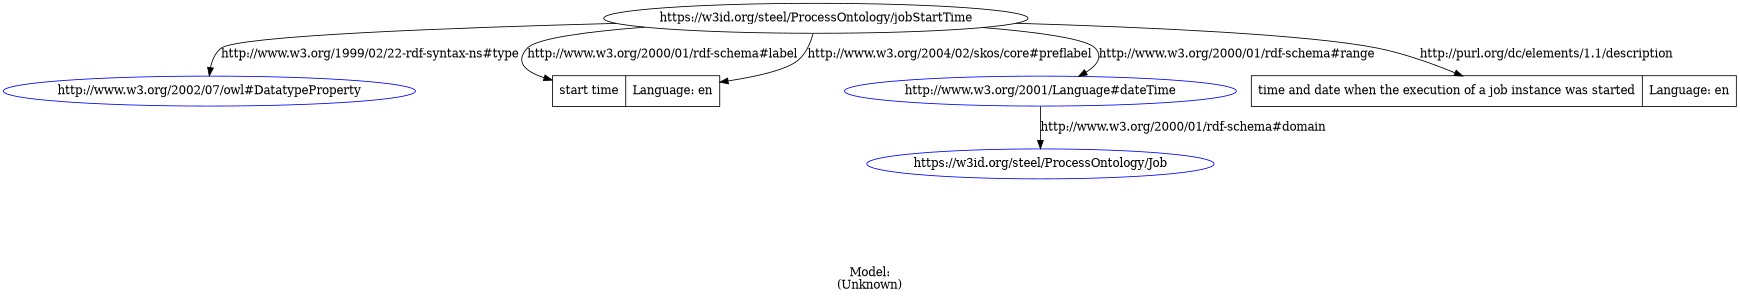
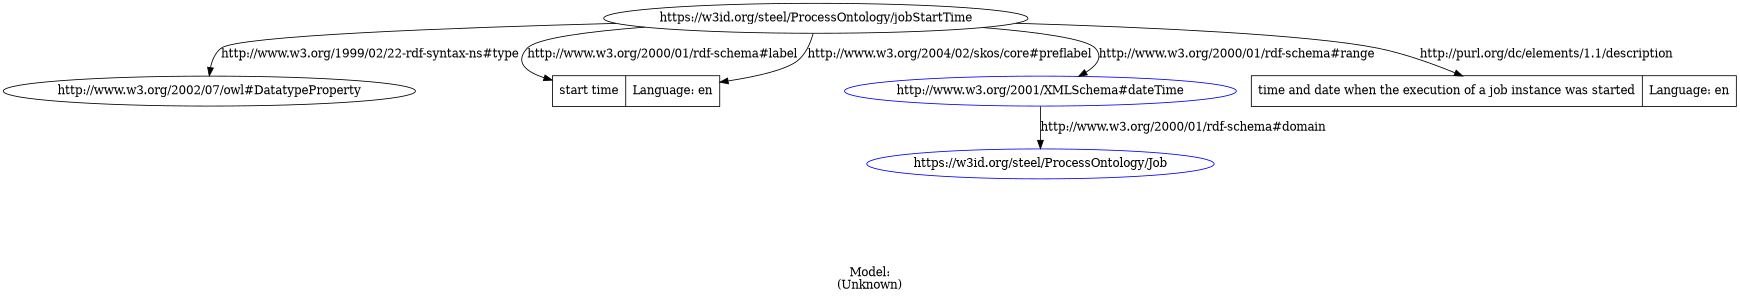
(209, 91) -> (209, 91)
(1040, 91) -> (1040, 91)
